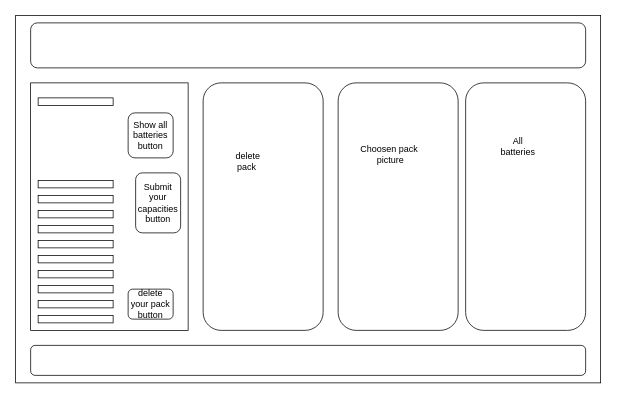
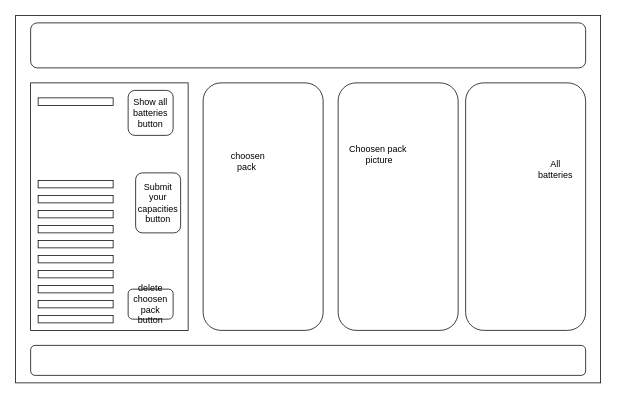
(150, 135) -> (150, 113)
(518, 147) -> (555, 169)
(390, 154) -> (379, 154)
(248, 162) -> (248, 162)
(150, 304) -> (150, 304)
